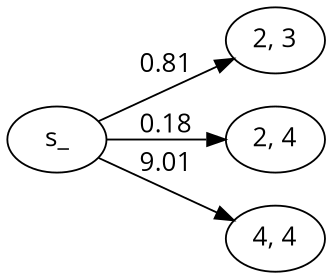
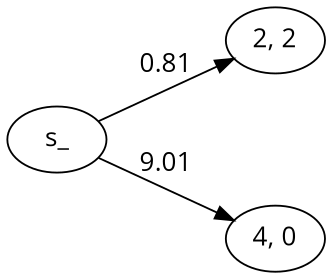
(275, 40) -> (275, 40)
(275, 140) -> none
(275, 239) -> (275, 239)
